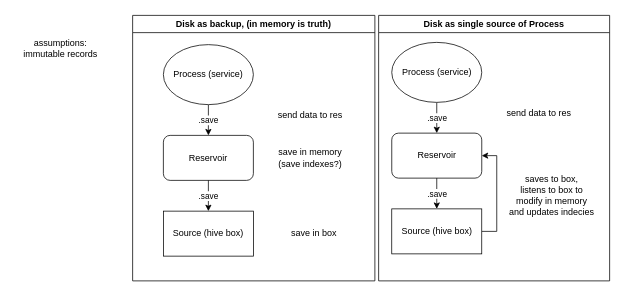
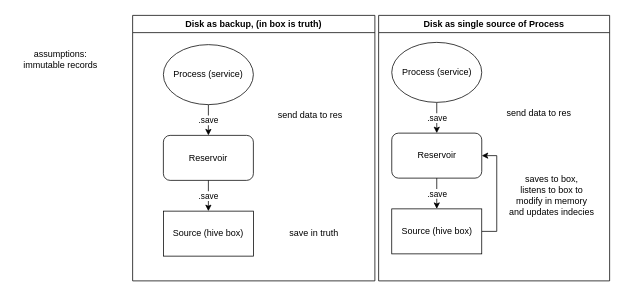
(253, 24) -> (253, 24)
(60, 48) -> (60, 60)
(310, 158) -> none
(314, 234) -> (314, 234)
